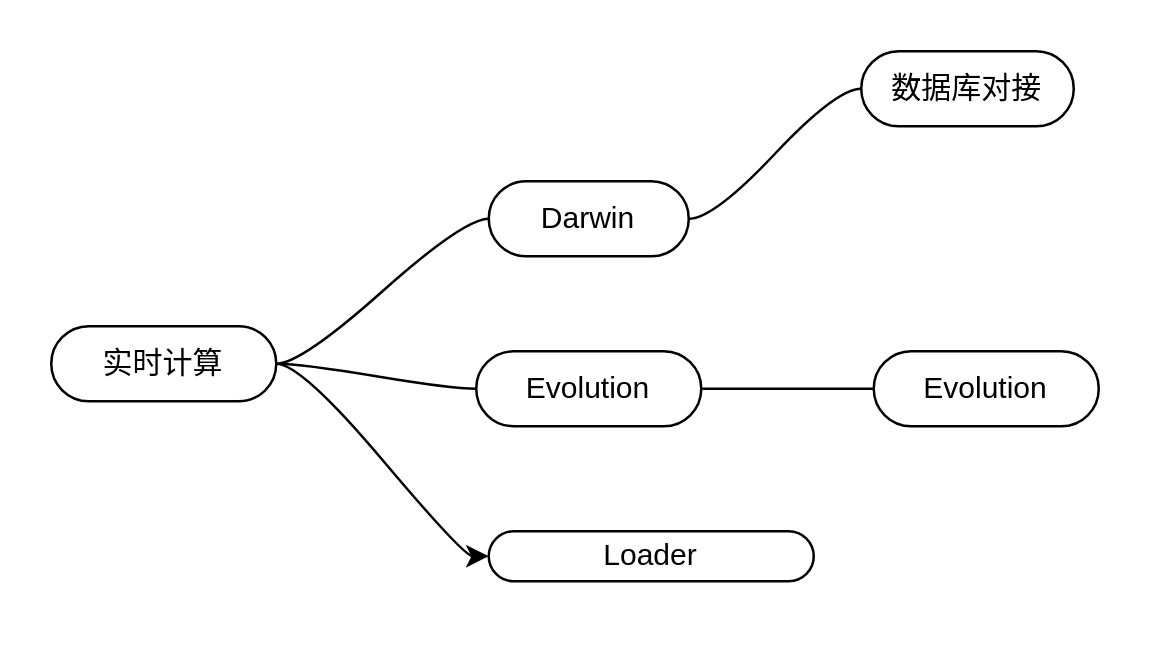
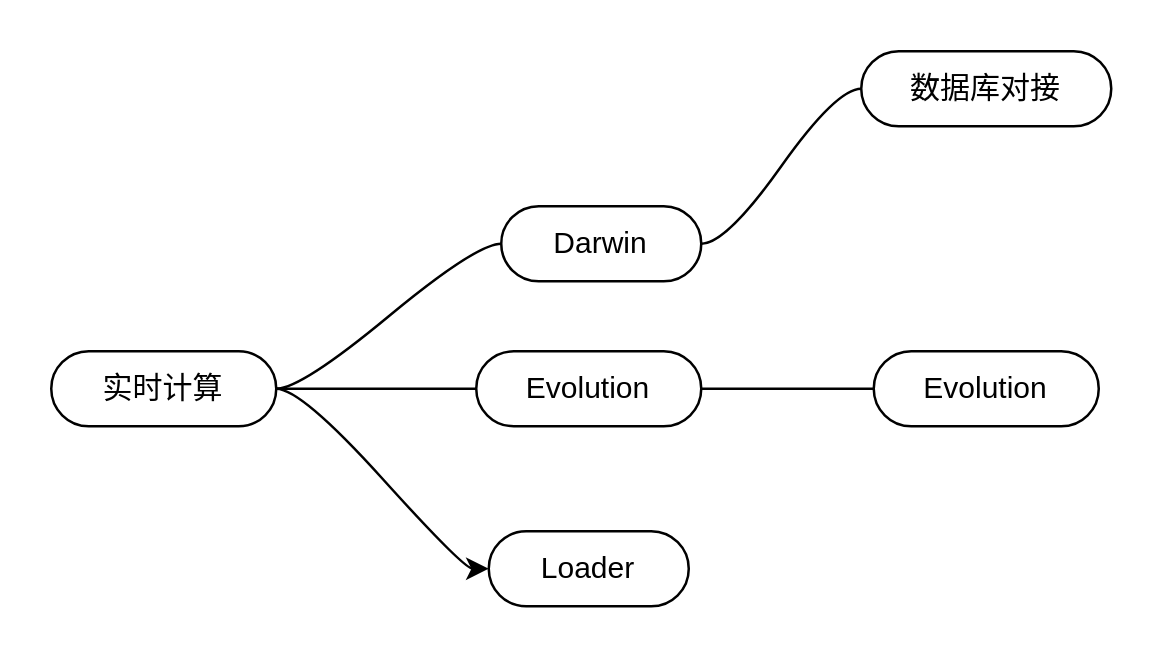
(968, 89) -> (986, 89)
(589, 219) -> (601, 244)
(164, 364) -> (164, 389)
(651, 556) -> (589, 569)
